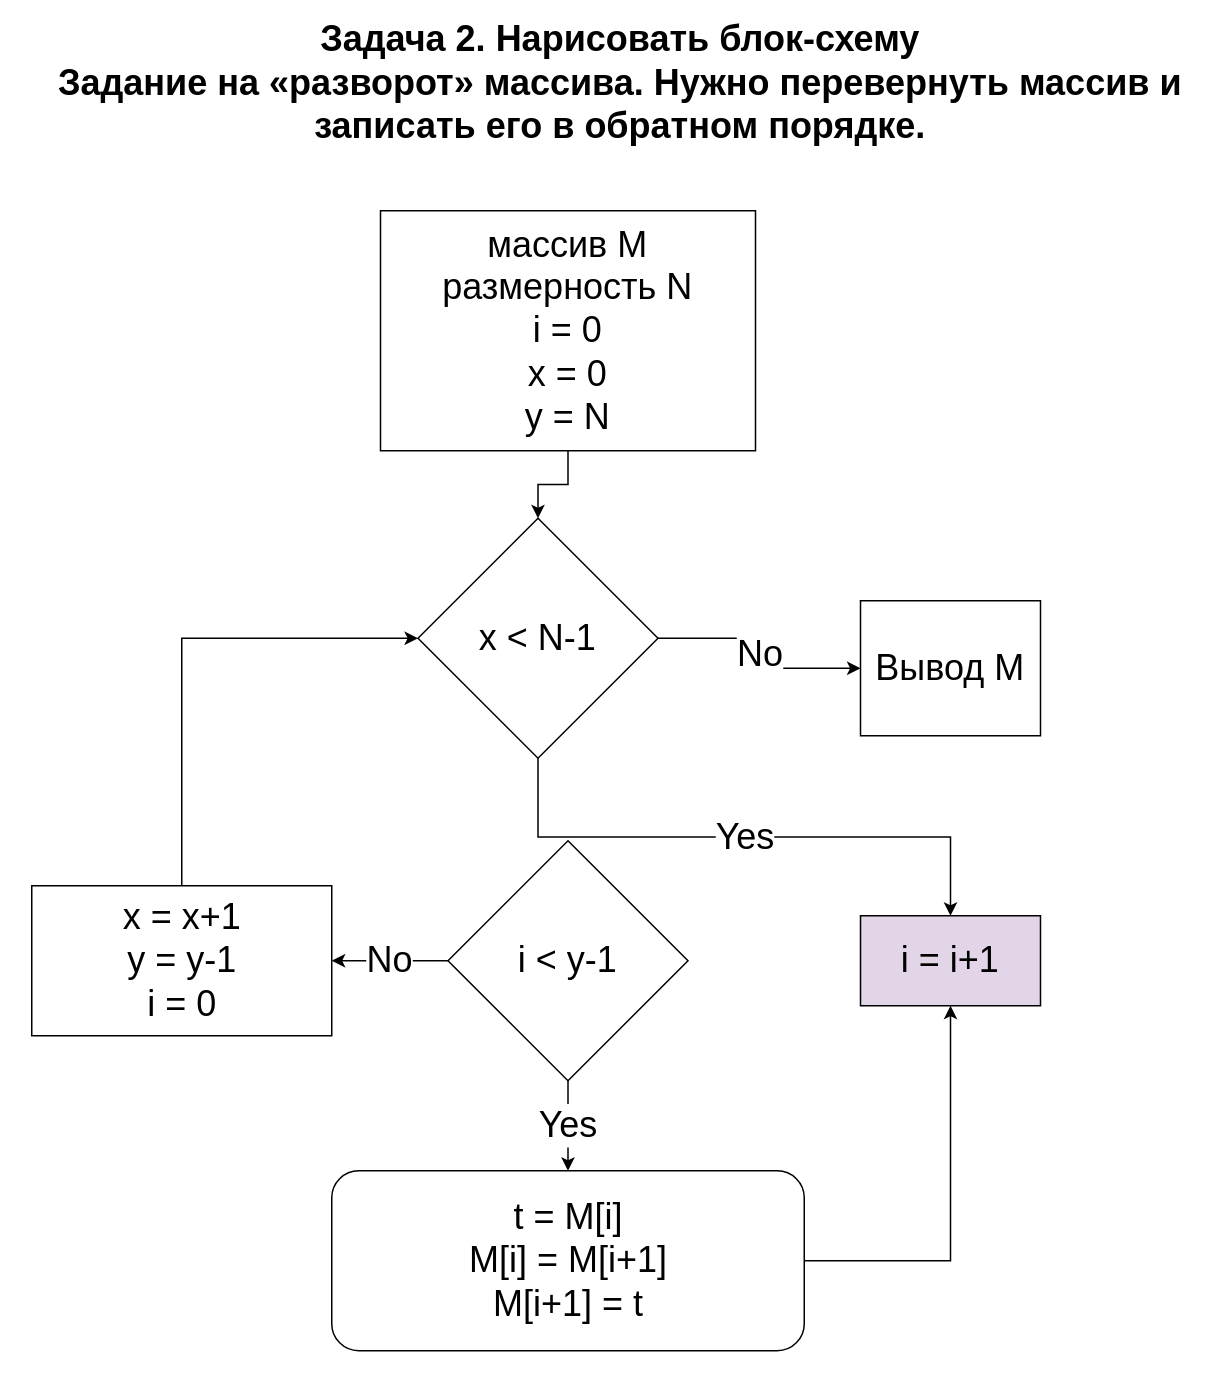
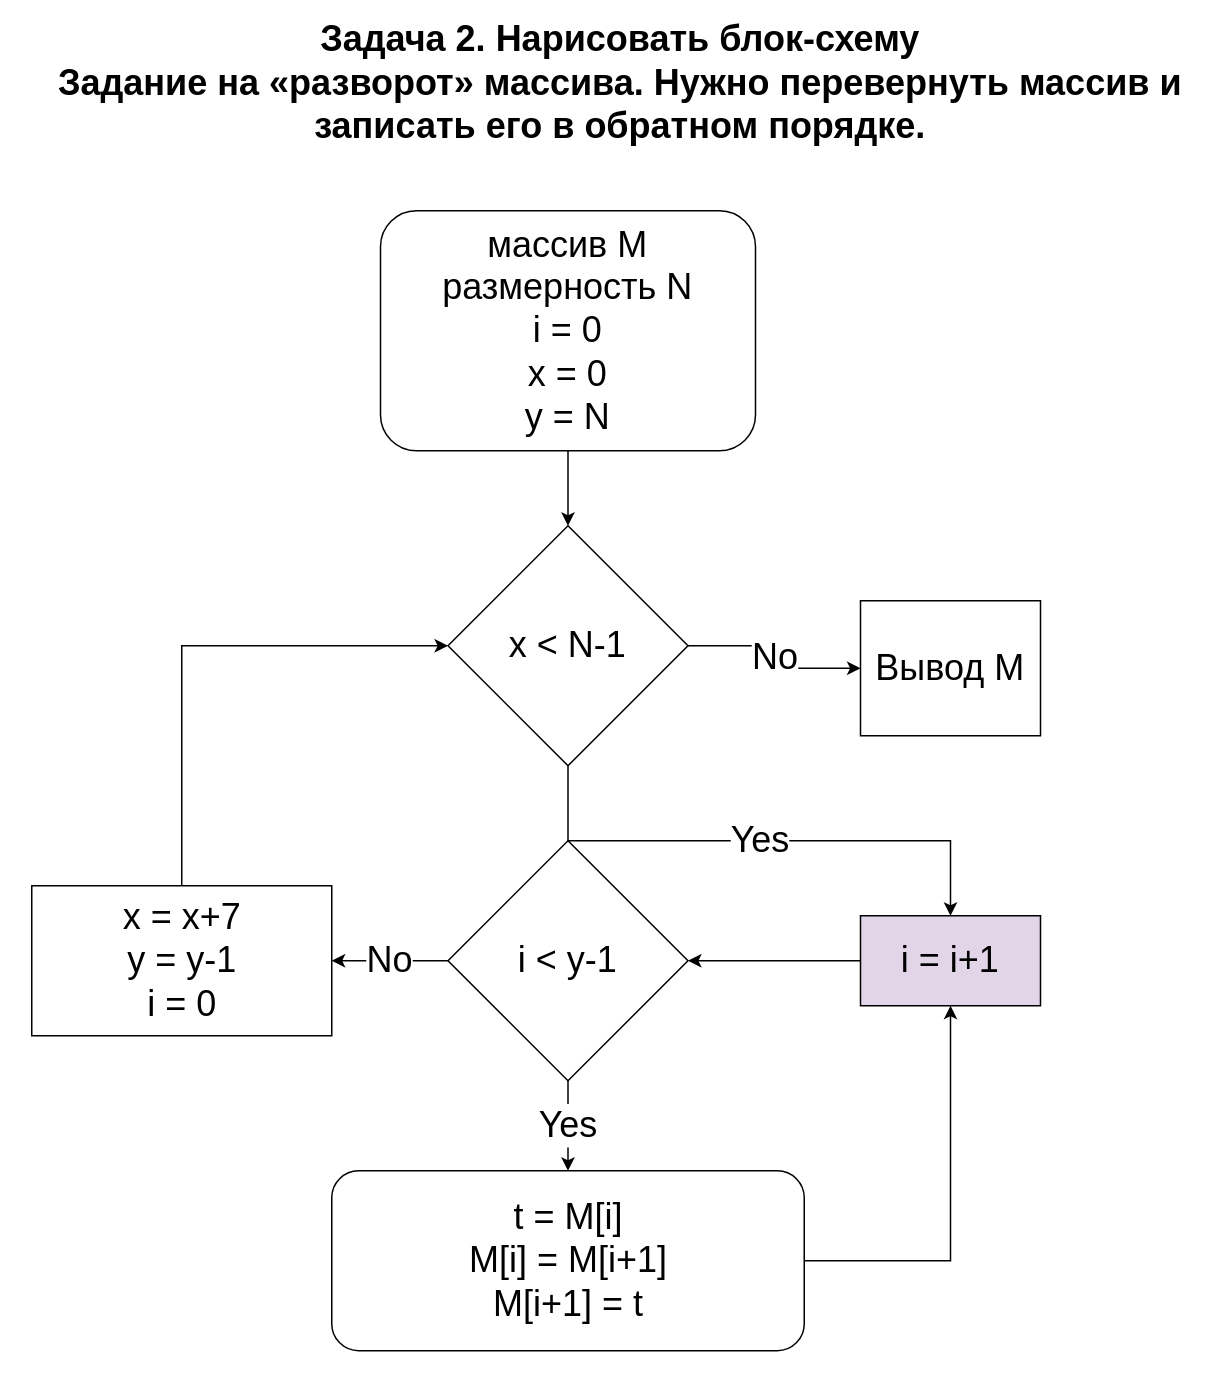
(568, 331) -> (568, 331)
(538, 638) -> (568, 646)
(182, 961) -> (182, 961)
none -> (779, 961)
